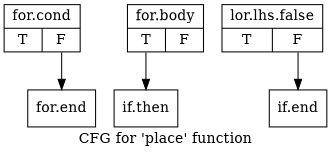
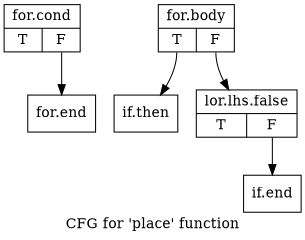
none -> (218, 67)
